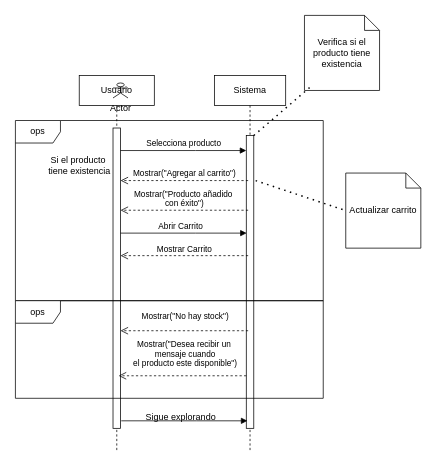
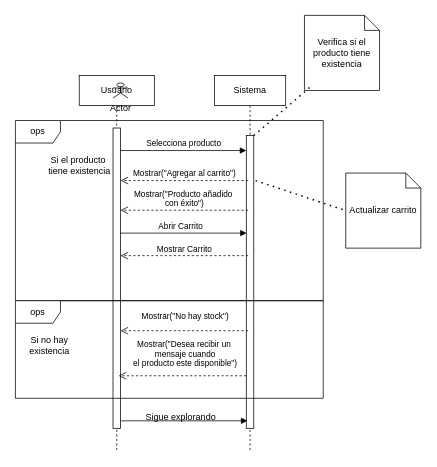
none -> (49, 345)
